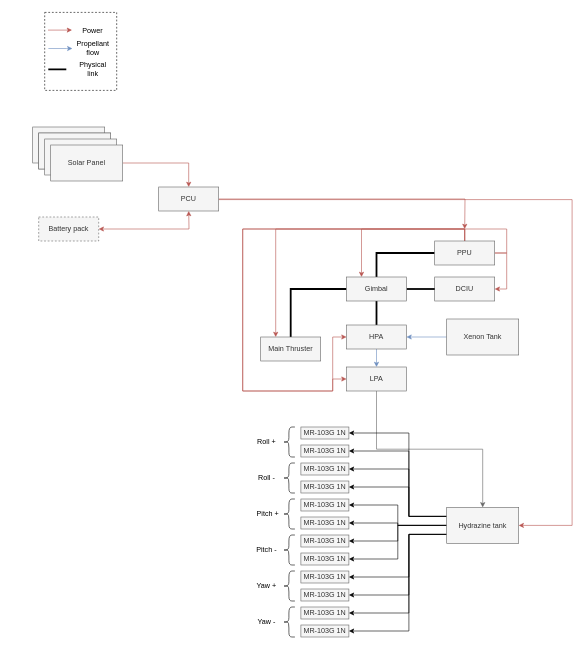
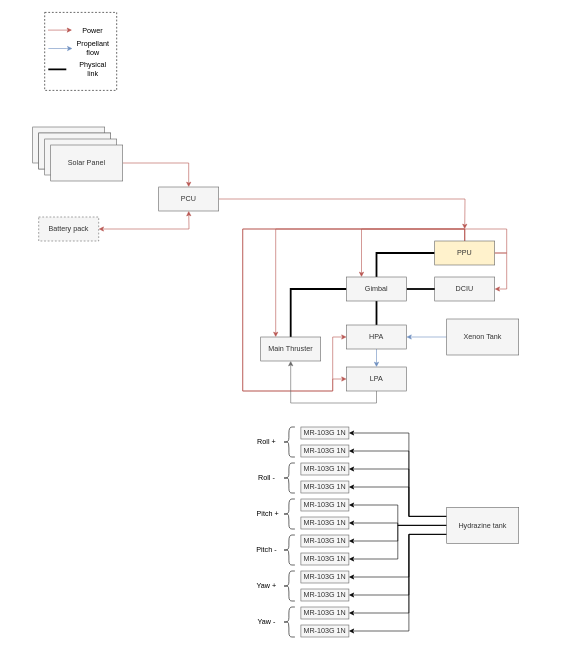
(520, 200) -> none
(465, 253) -> (465, 253)
(377, 425) -> (291, 402)
